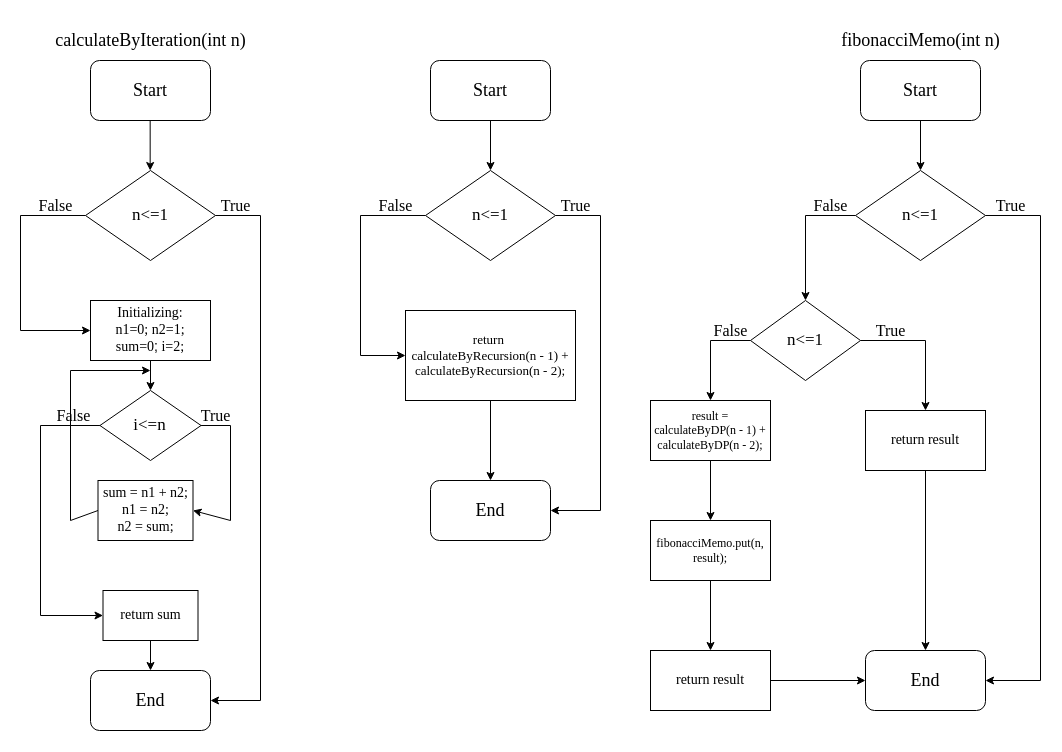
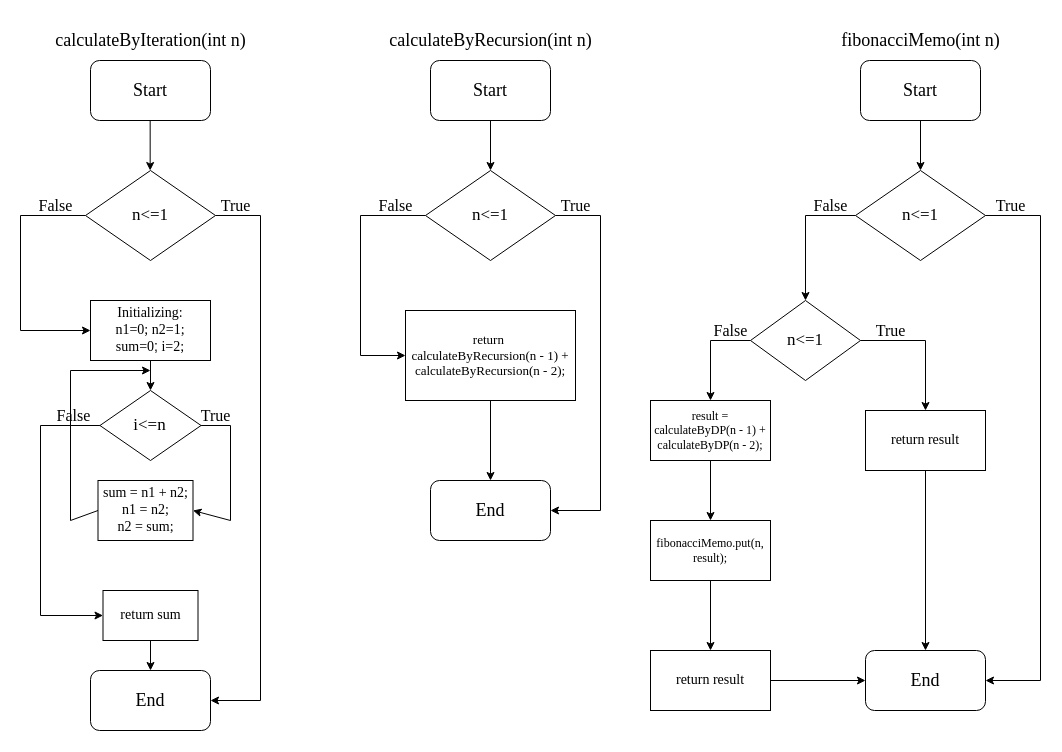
none -> (491, 41)
